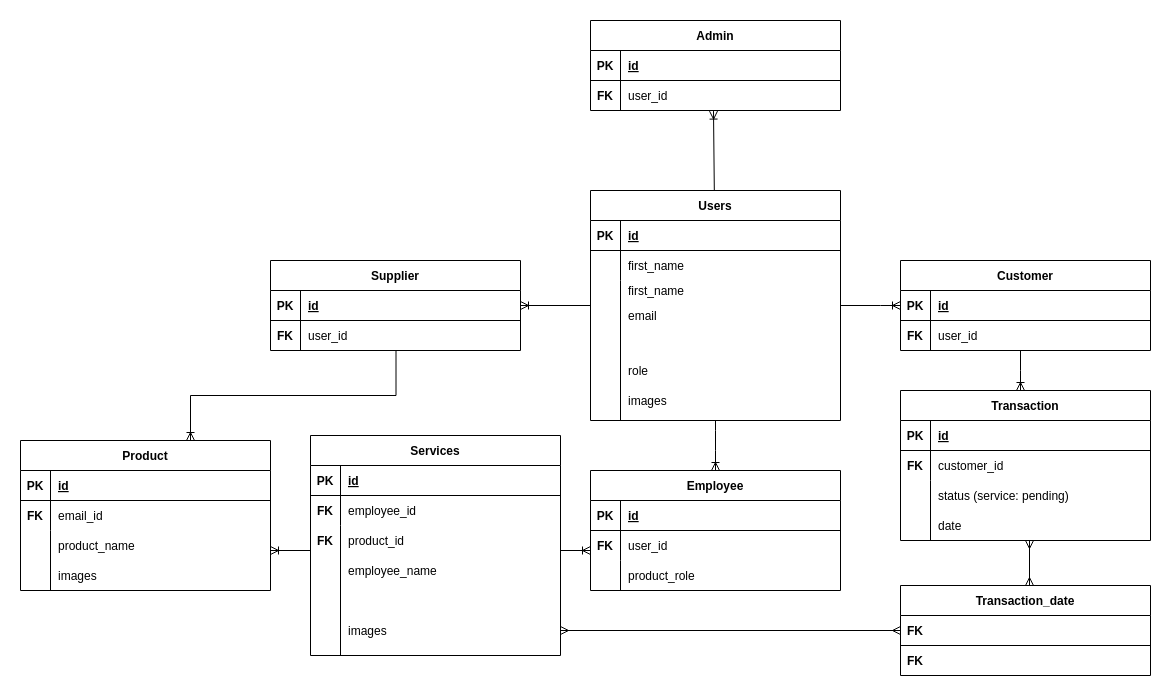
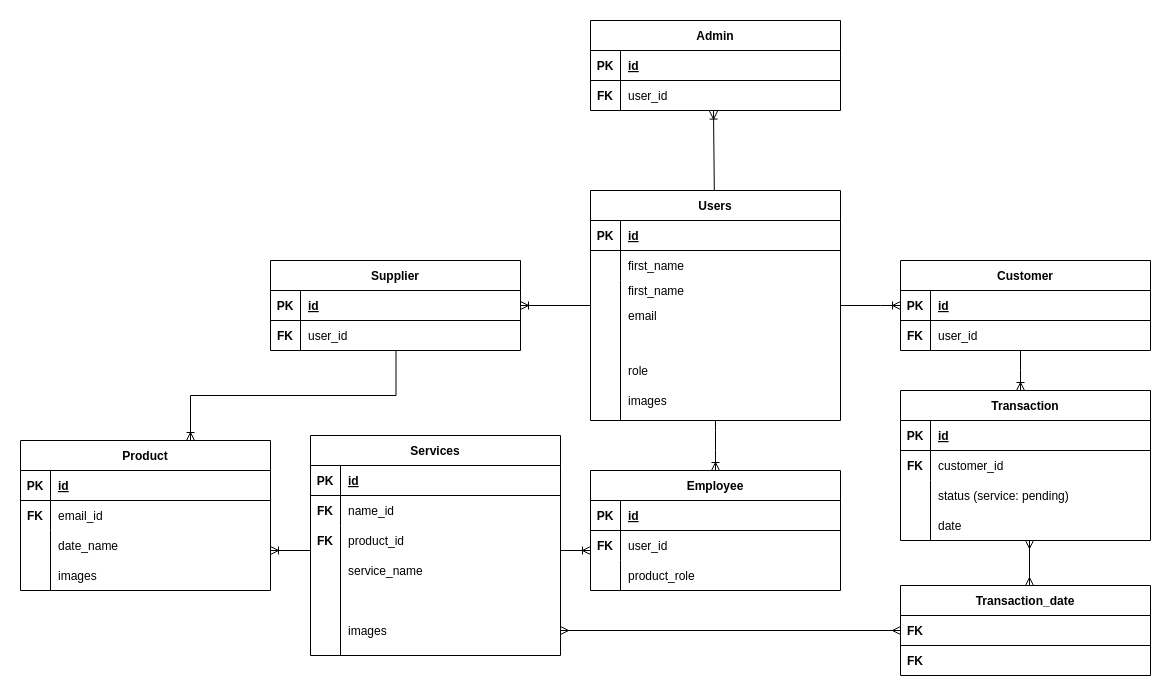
(382, 511) -> (370, 511)
(98, 546) -> (88, 546)
(390, 571) -> (387, 571)
